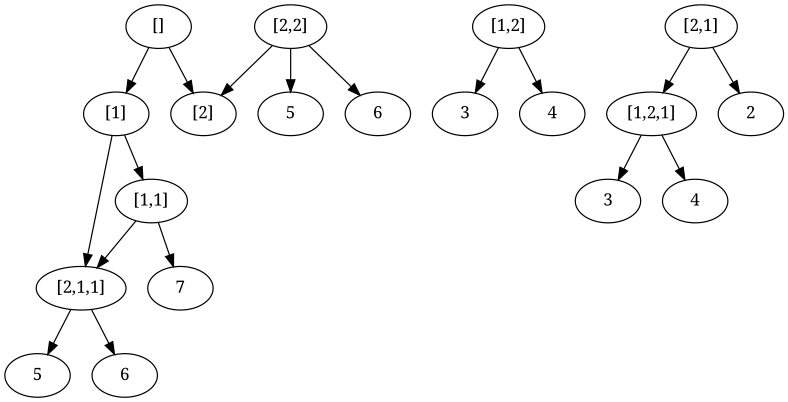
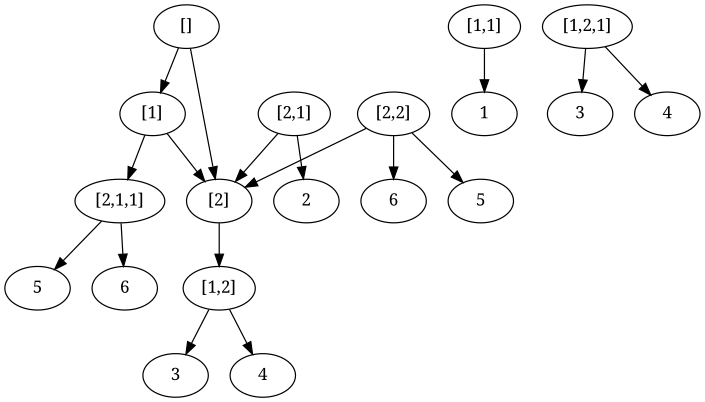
(680, 65) -> (261, 153)
(131, 152) -> (182, 153)
none -> (219, 239)
(120, 240) -> none
(180, 288) -> (484, 114)
